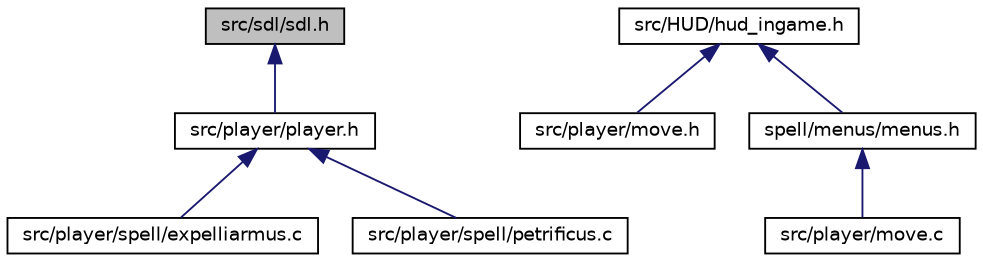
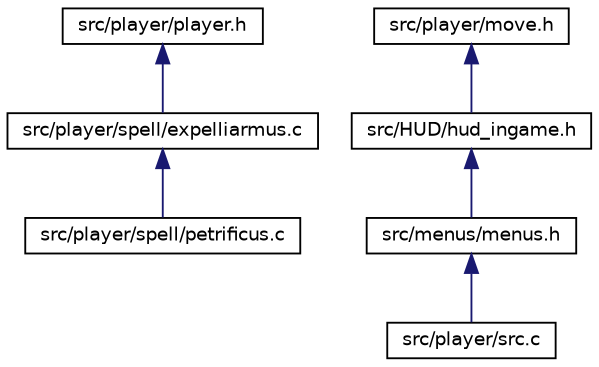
(275, 26) -> none
(671, 85) -> (471, 88)
(862, 131) -> (471, 236)
(391, 187) -> (163, 193)
(862, 236) -> (471, 340)
